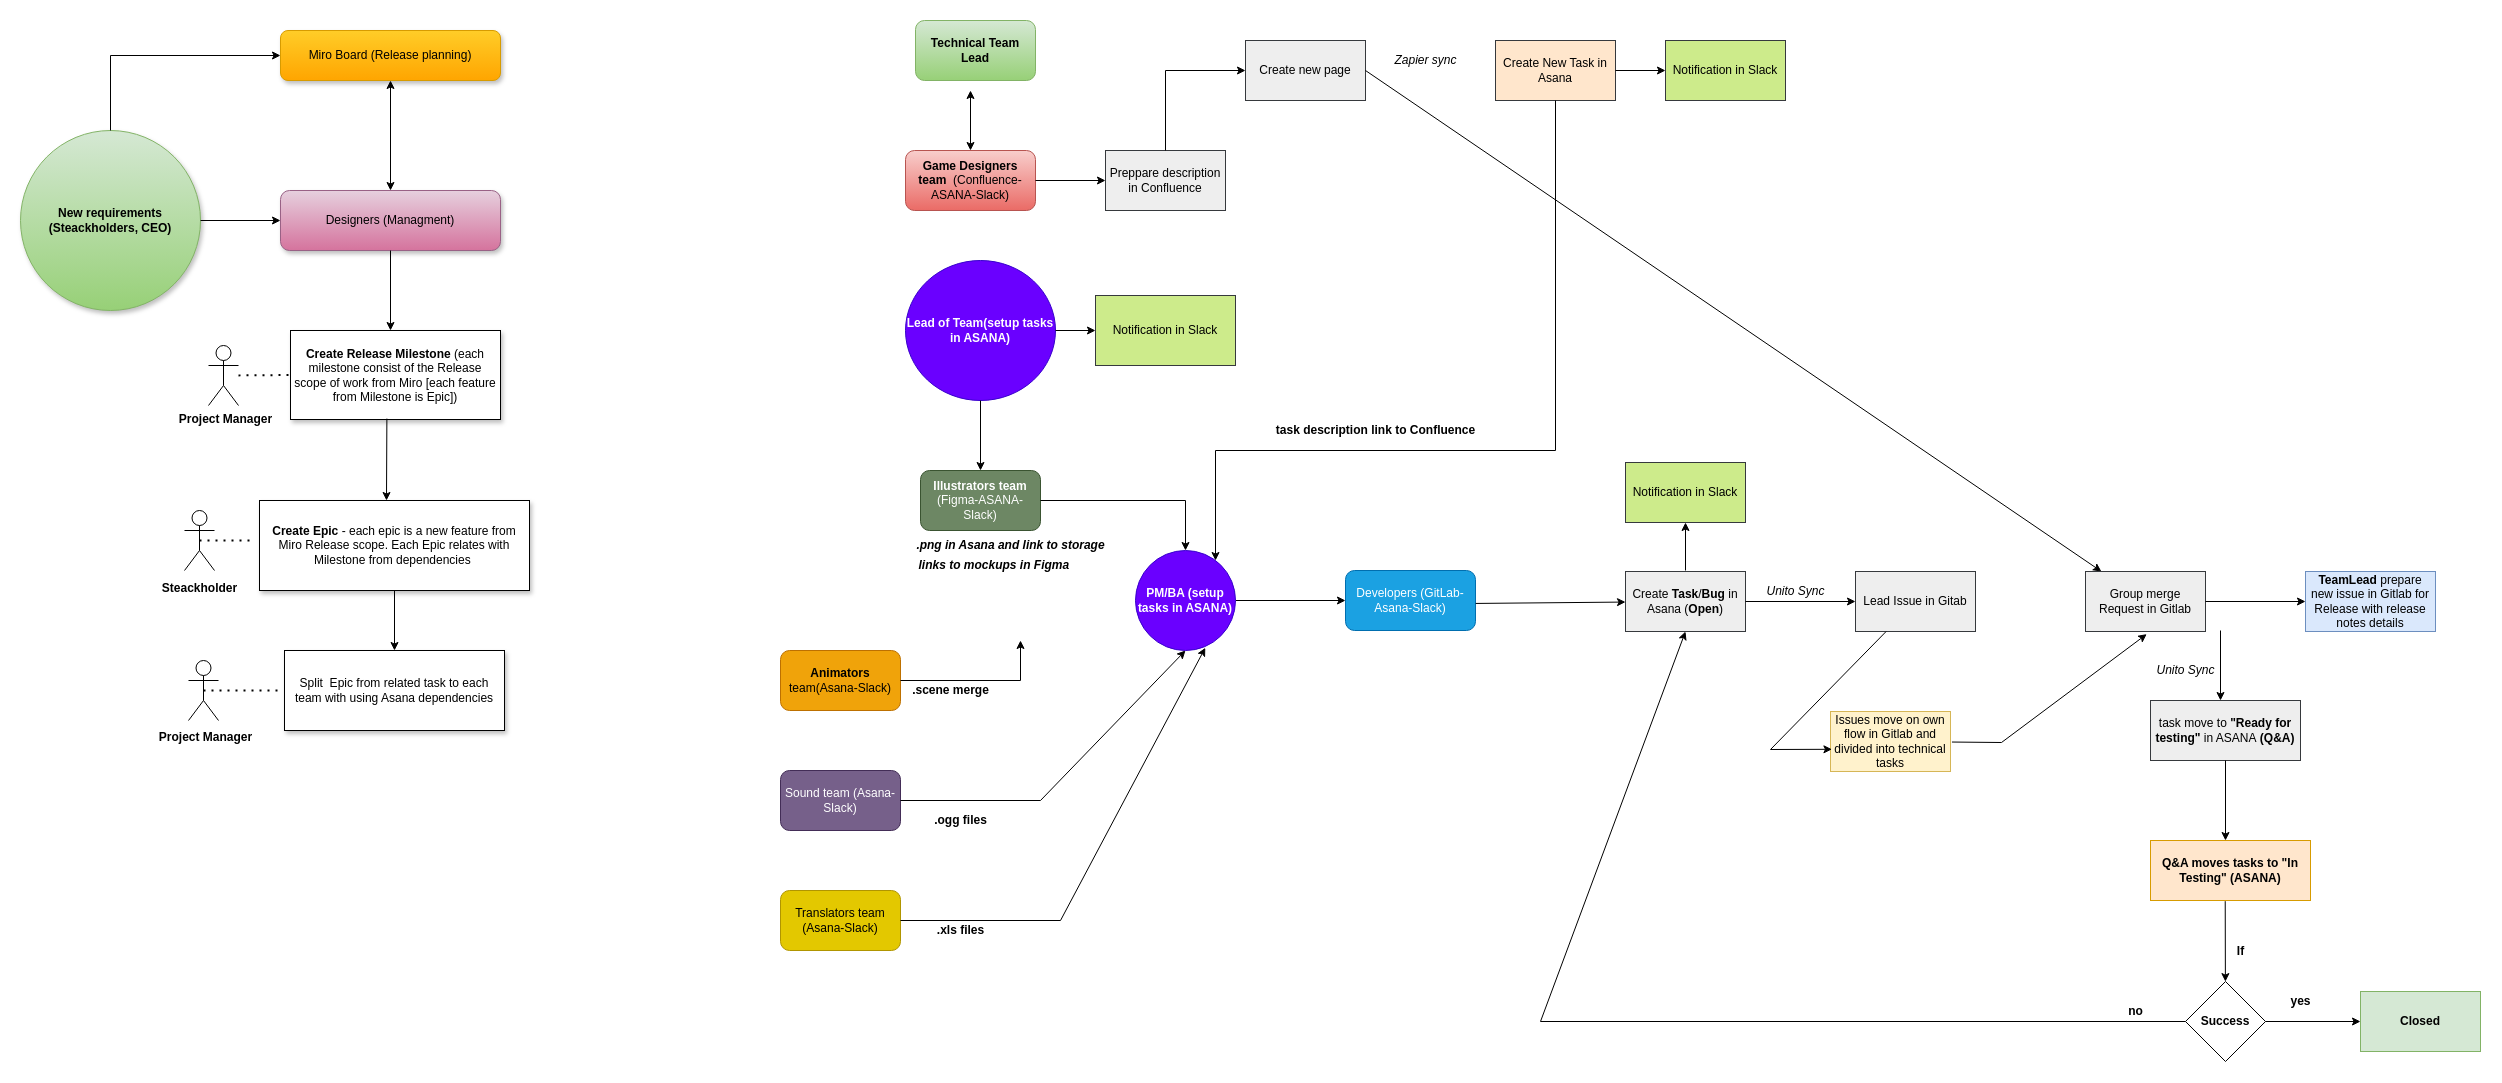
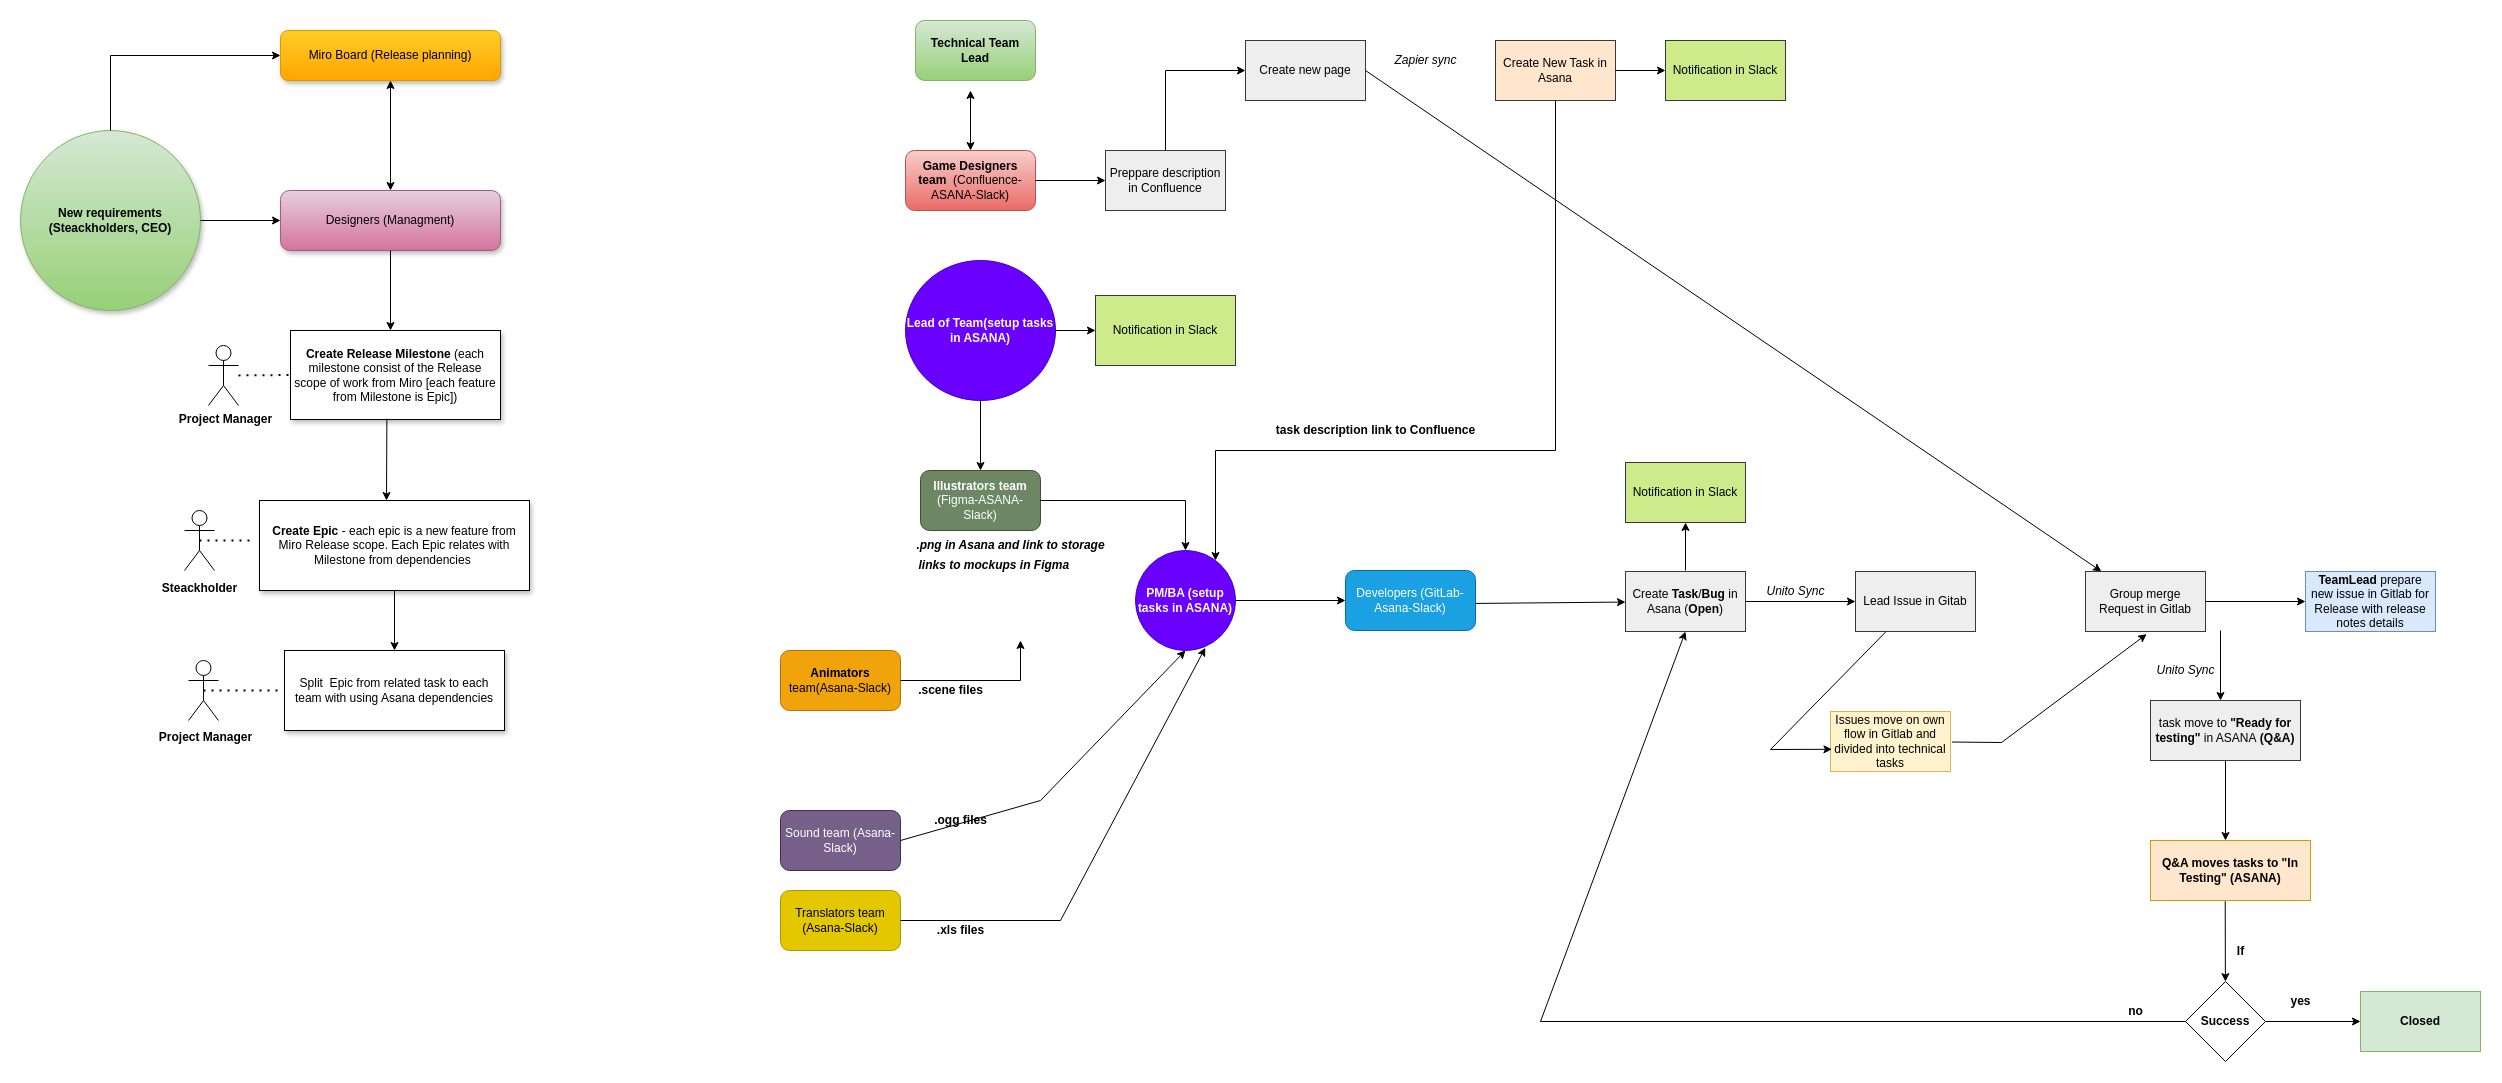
(951, 691) -> (951, 691)
(841, 801) -> (841, 841)
